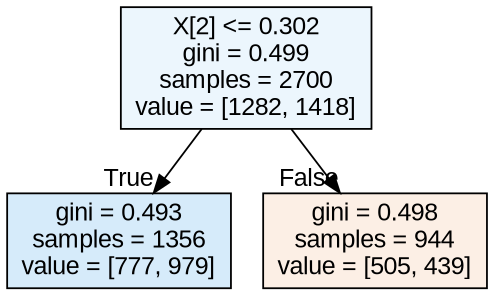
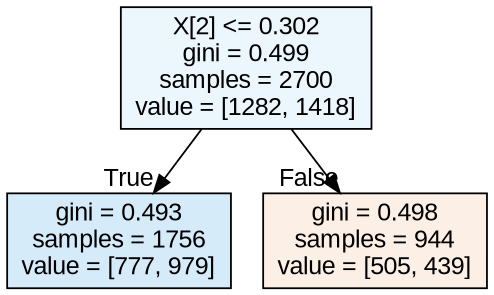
(119, 241) -> (119, 241)
